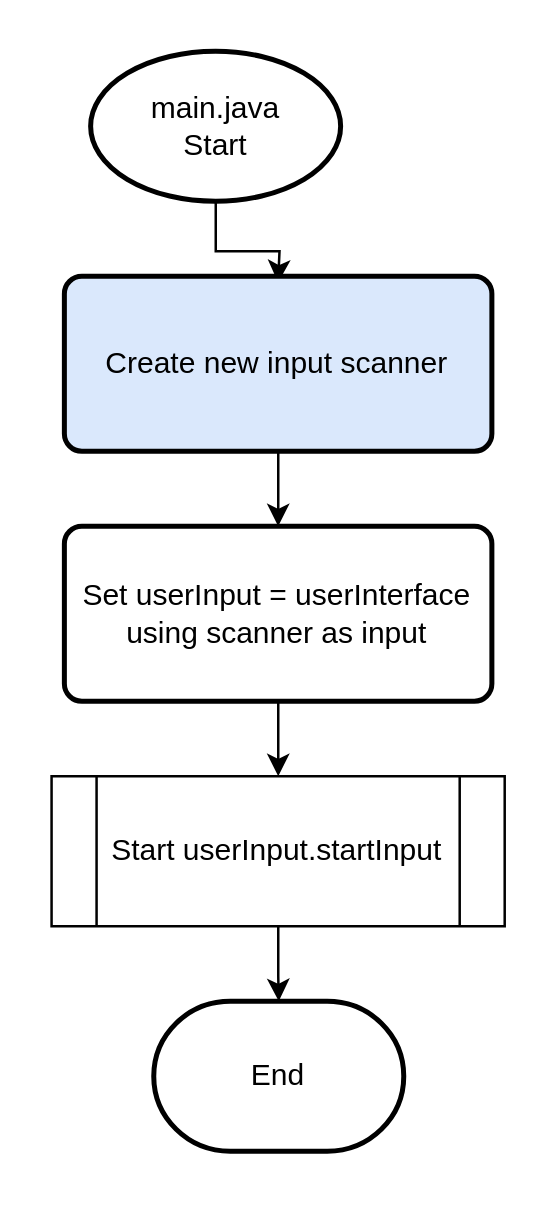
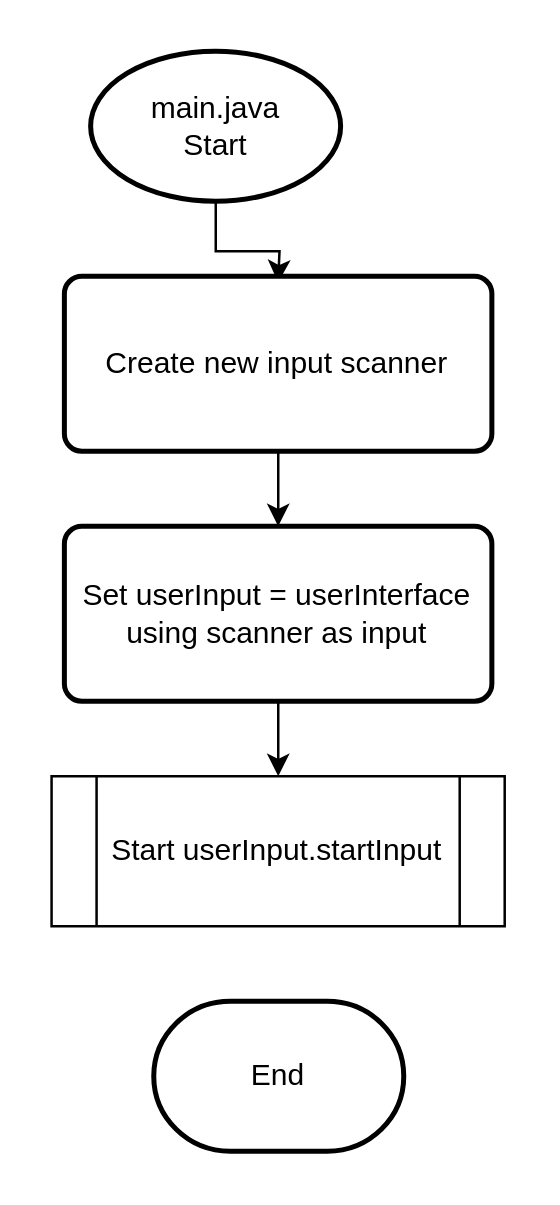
(278, 364) -> (278, 364)
(278, 955) -> none
